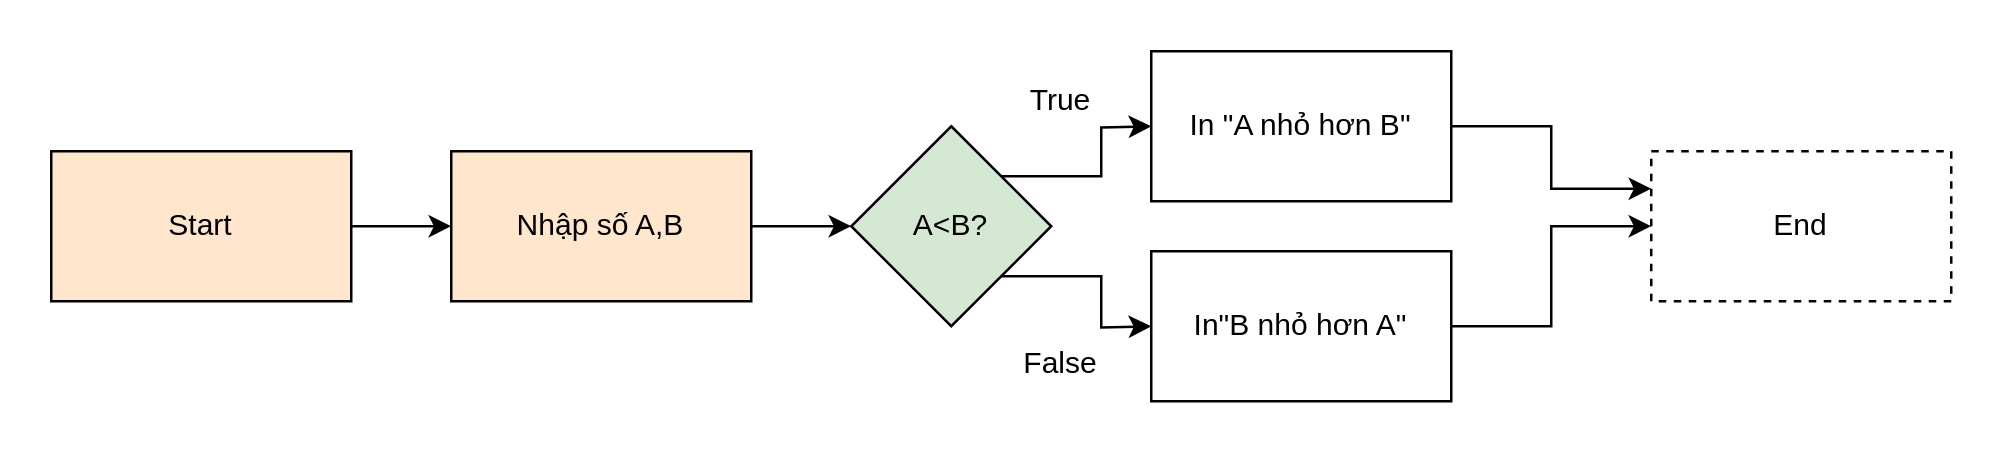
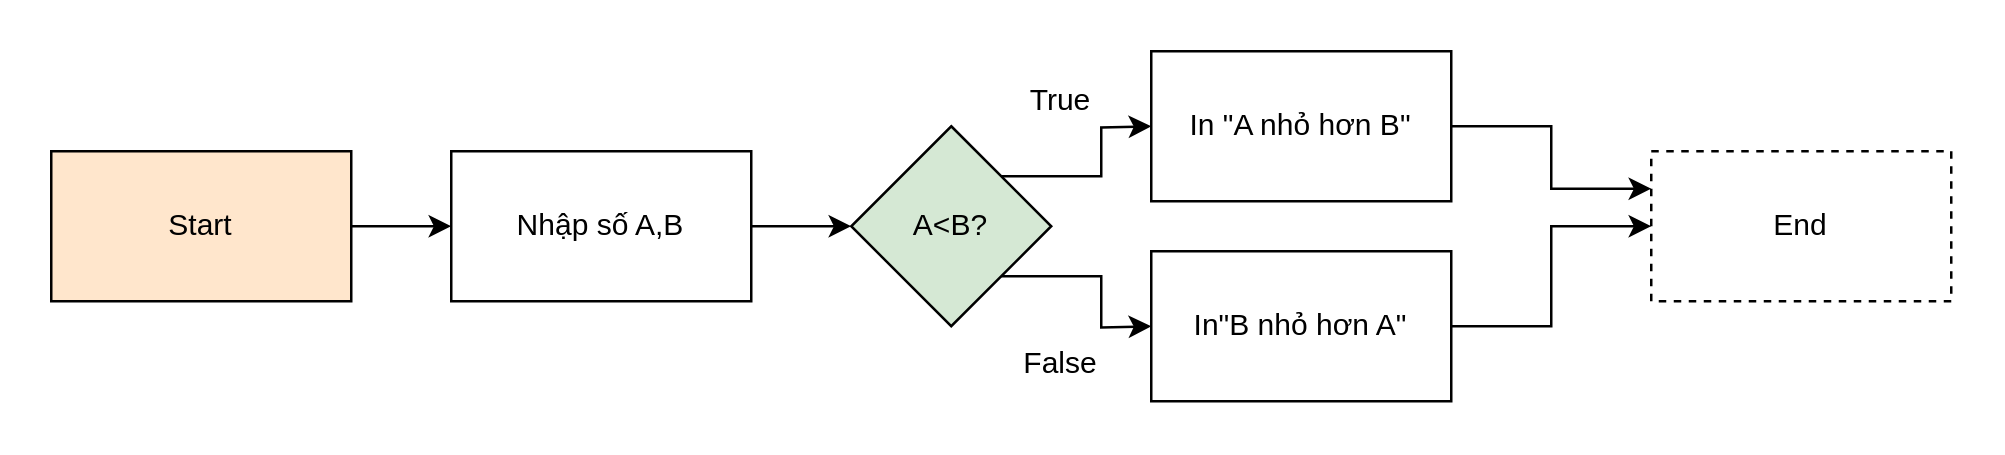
(601, 226) -> (601, 226)
